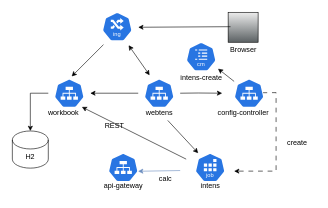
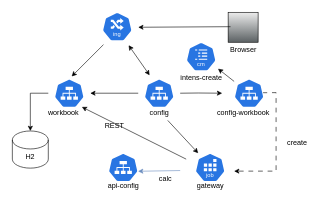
(160, 113) -> (160, 113)
(244, 113) -> (244, 113)
(124, 186) -> (124, 186)
(211, 186) -> (211, 186)
